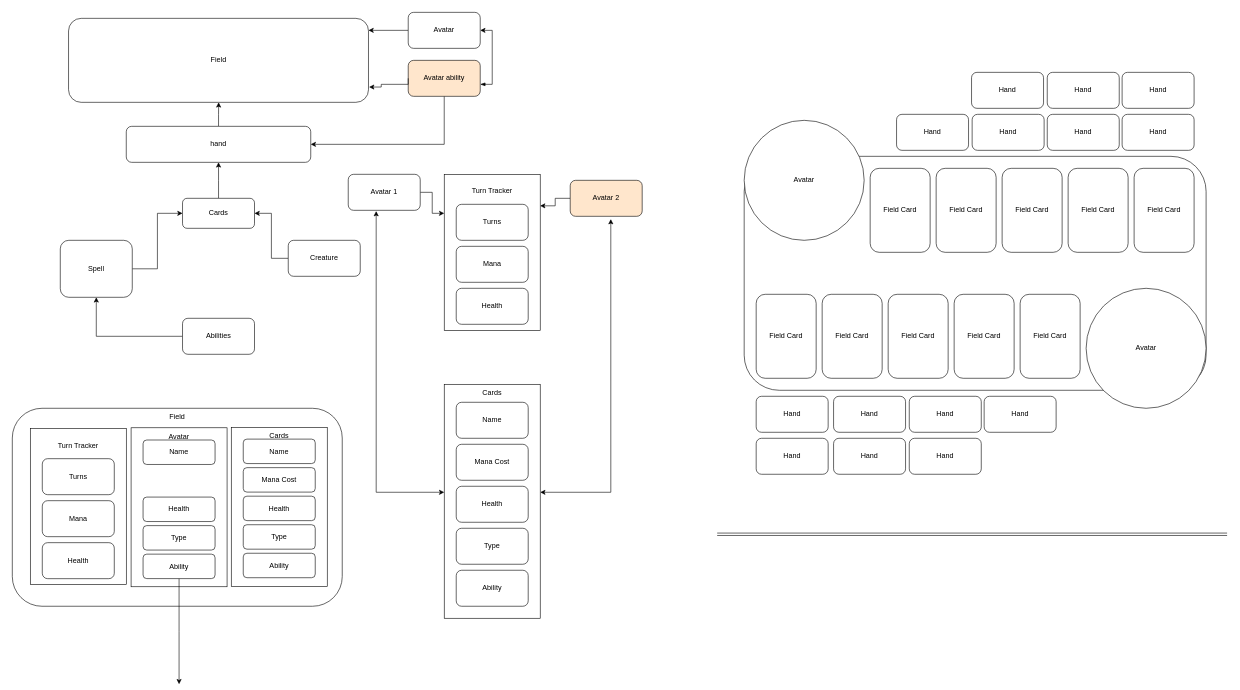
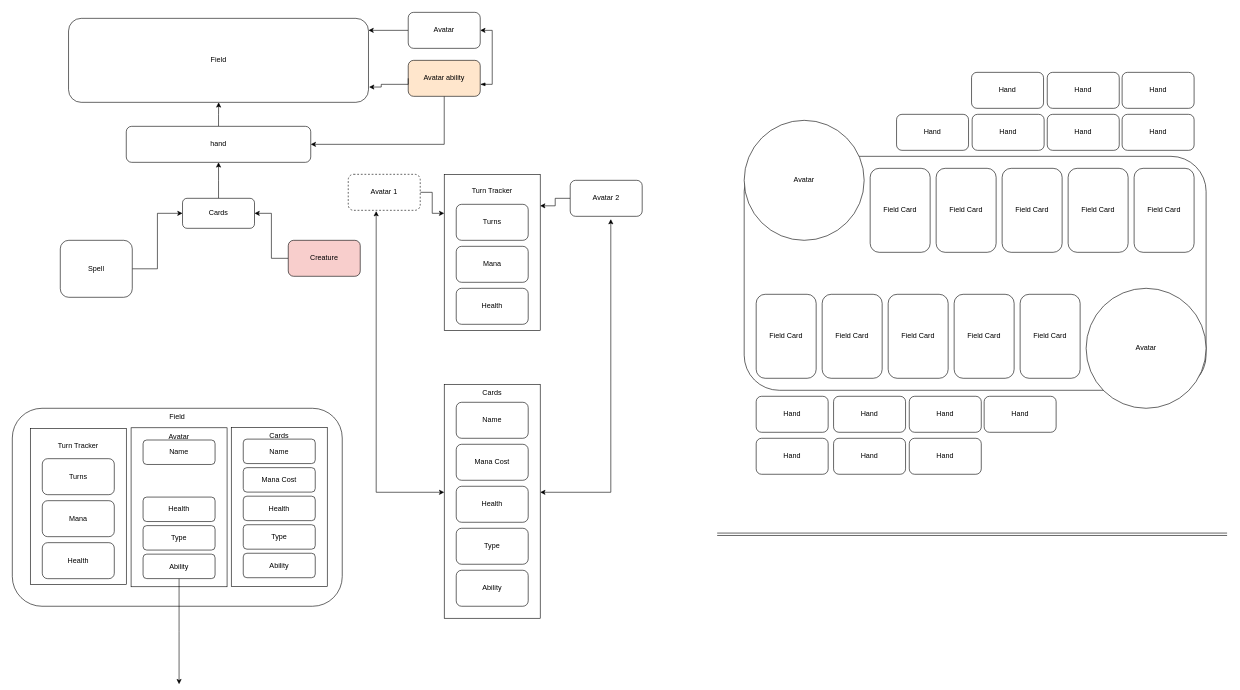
(384, 192) -> (384, 192)
(606, 198) -> (606, 198)
(324, 258) -> (324, 258)
(96, 336) -> none
(219, 336) -> none
